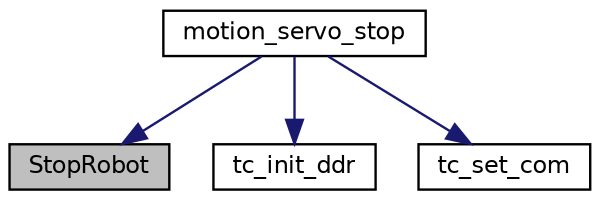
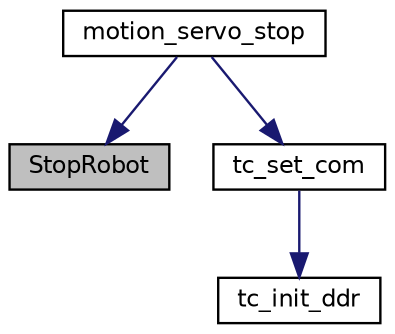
(295, 88) -> (299, 222)
